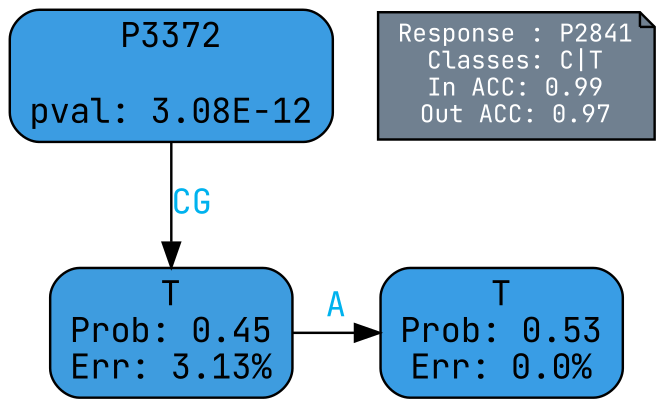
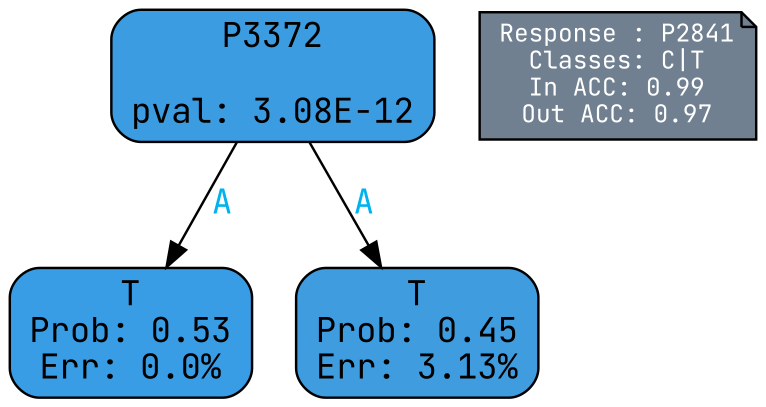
(192, 204) -> (365, 204)
(323, 333) -> (208, 194)
